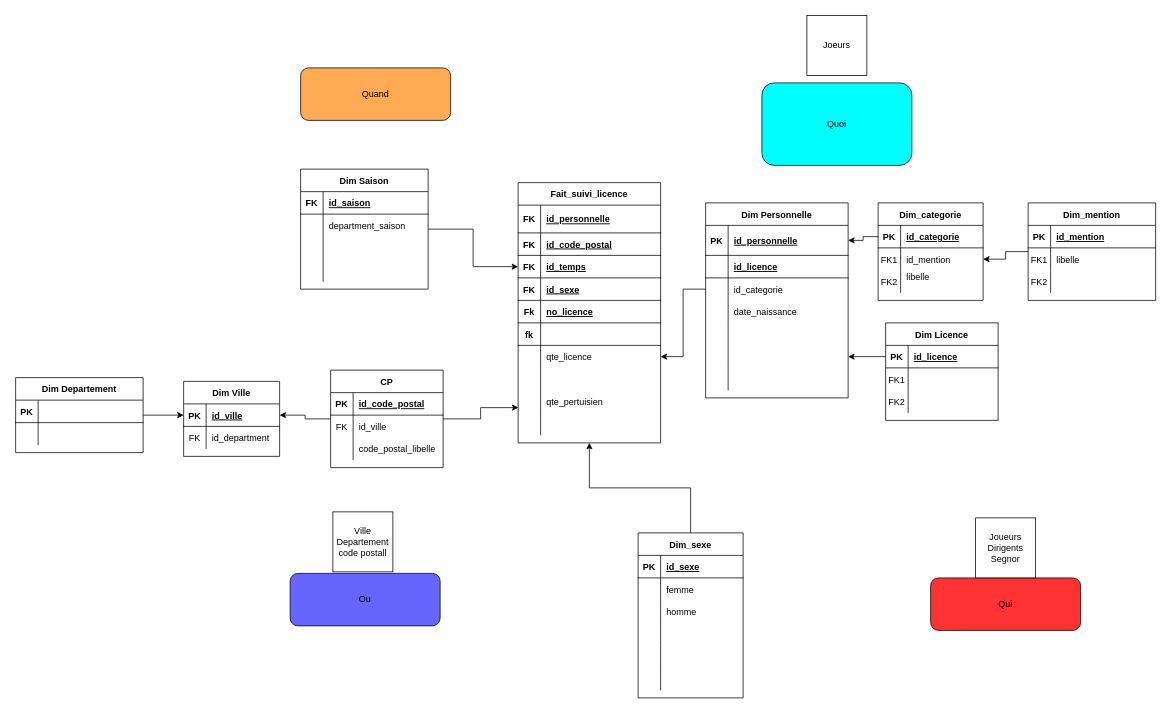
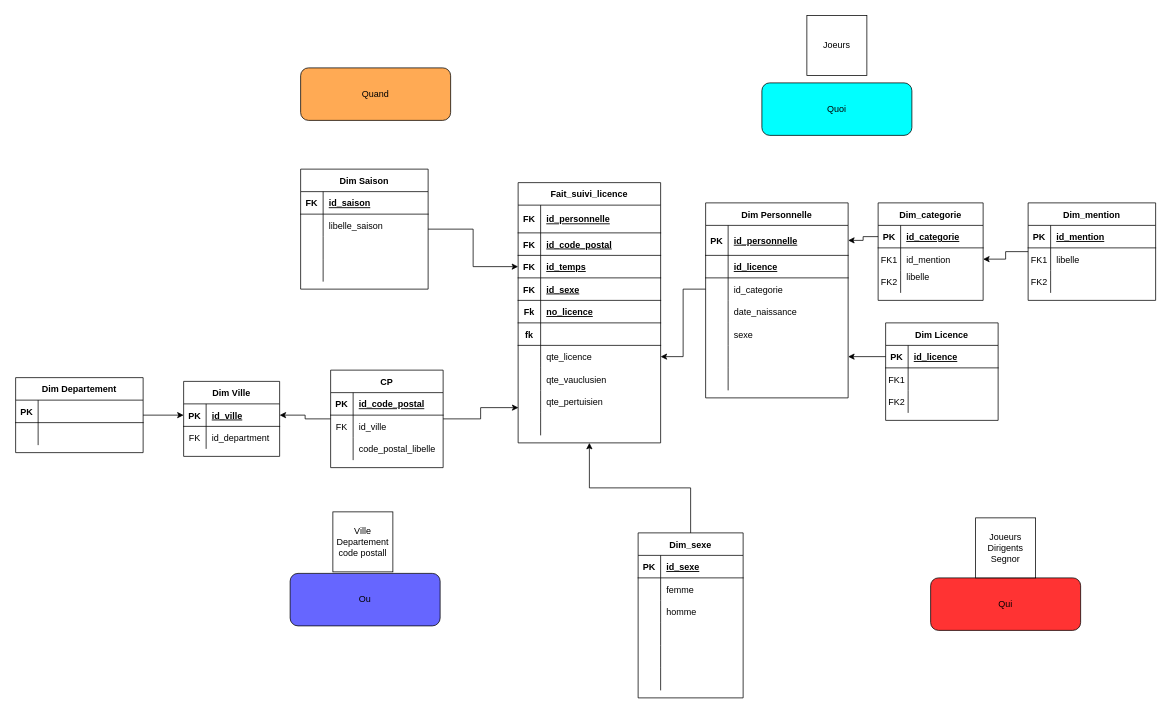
(837, 124) -> (837, 109)
(370, 226) -> (358, 226)
none -> (788, 334)
none -> (600, 379)
